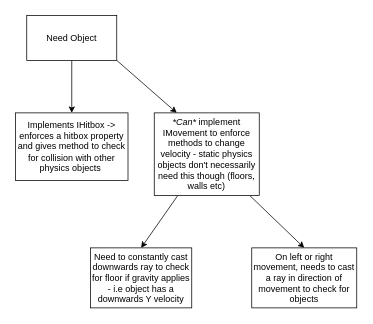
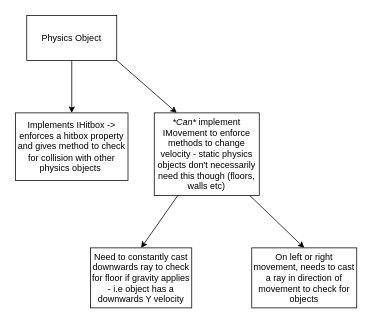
(72, 38) -> (72, 38)
